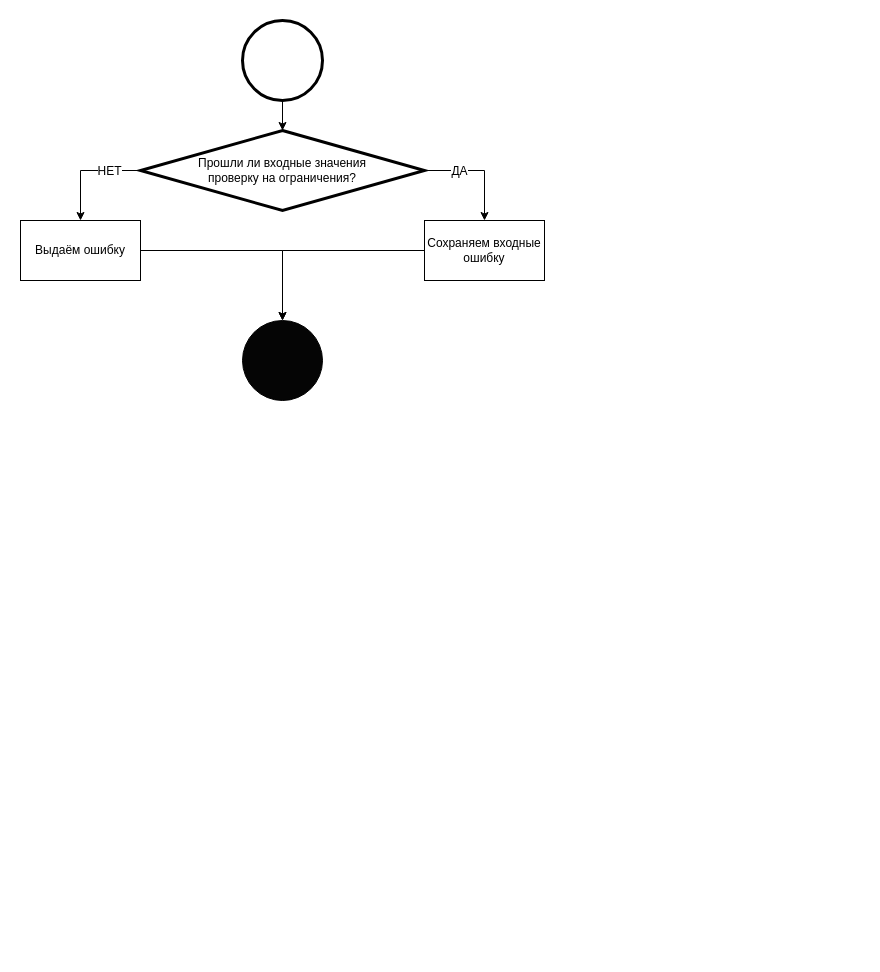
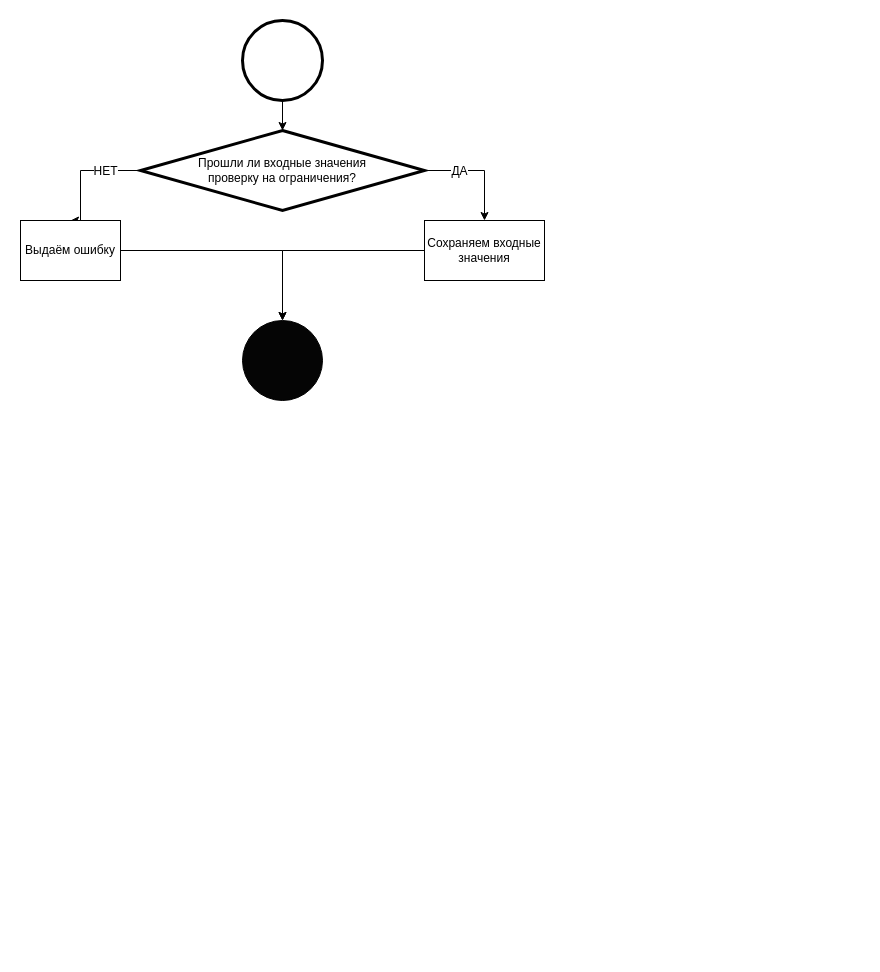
(81, 251) -> (71, 251)
(485, 251) -> (485, 251)
